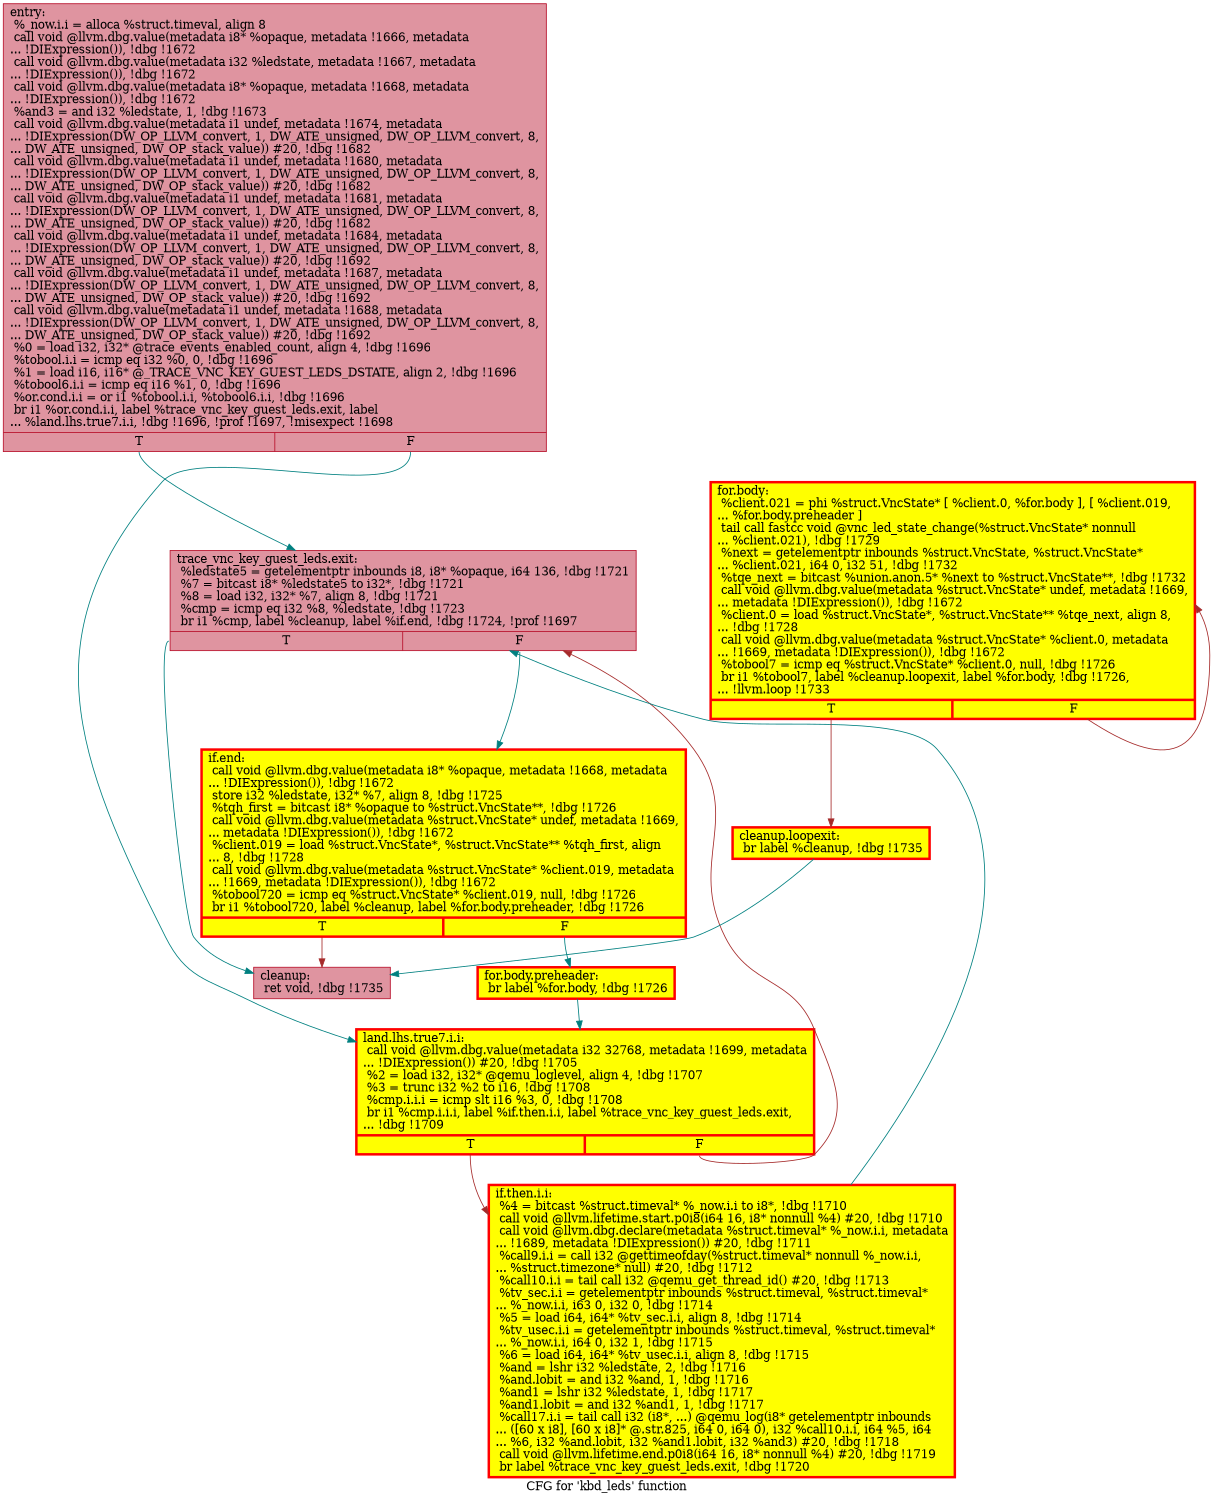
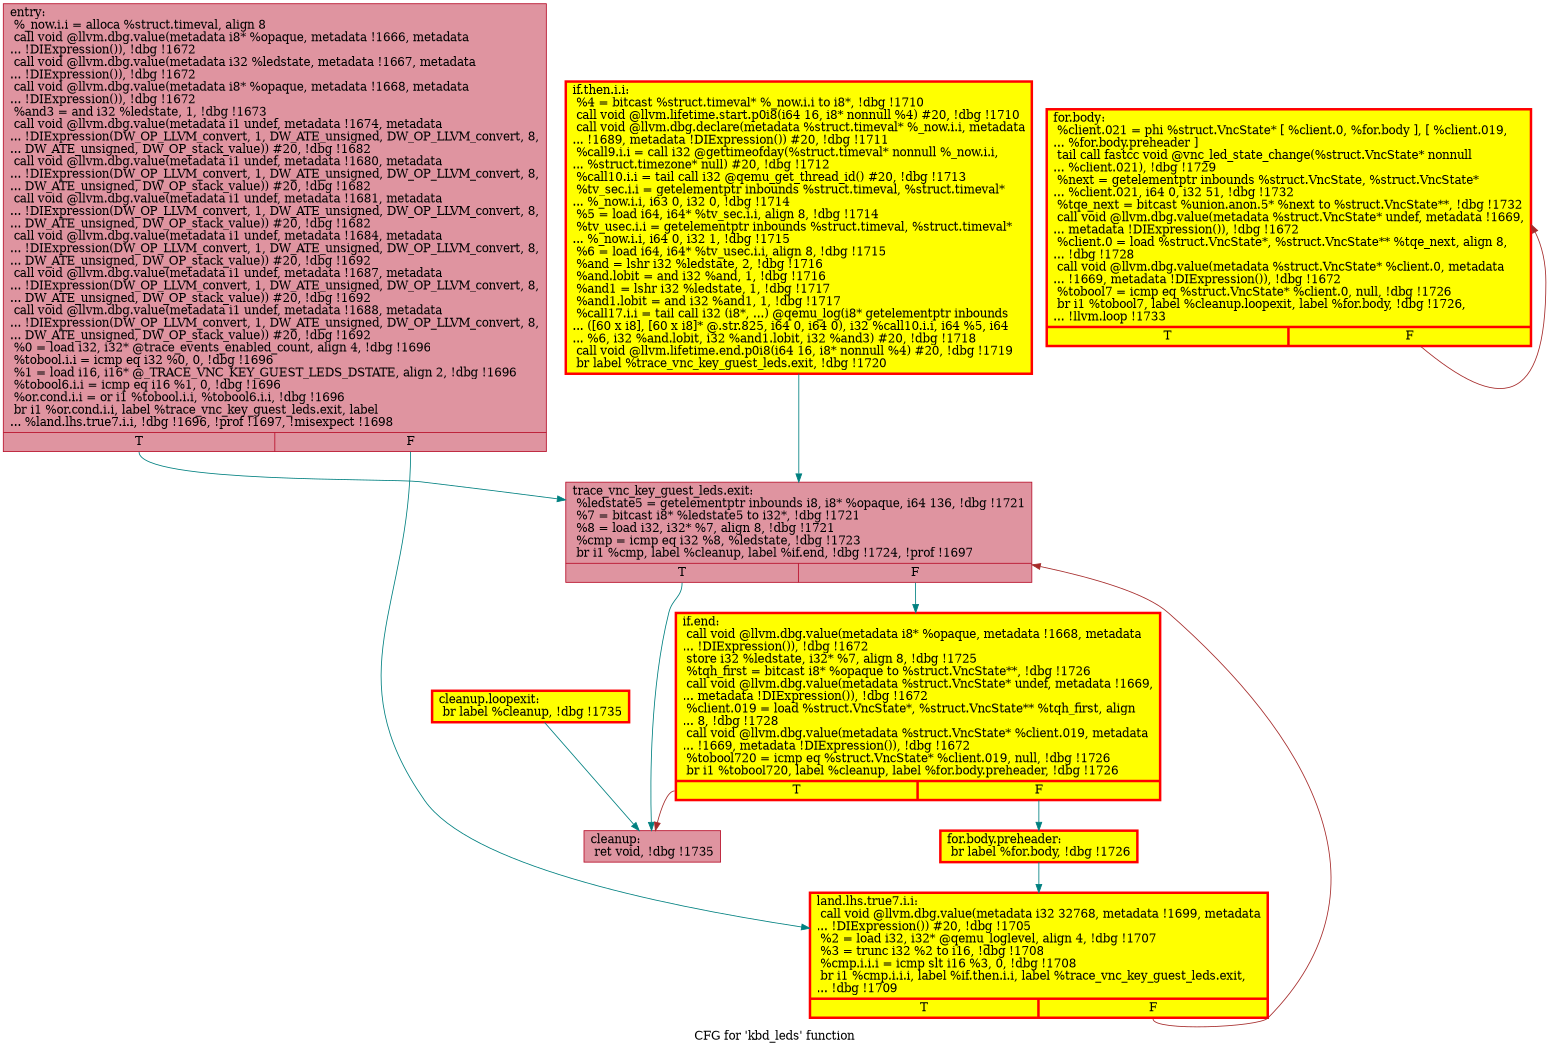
(831, 769) -> none
(474, 1182) -> none
